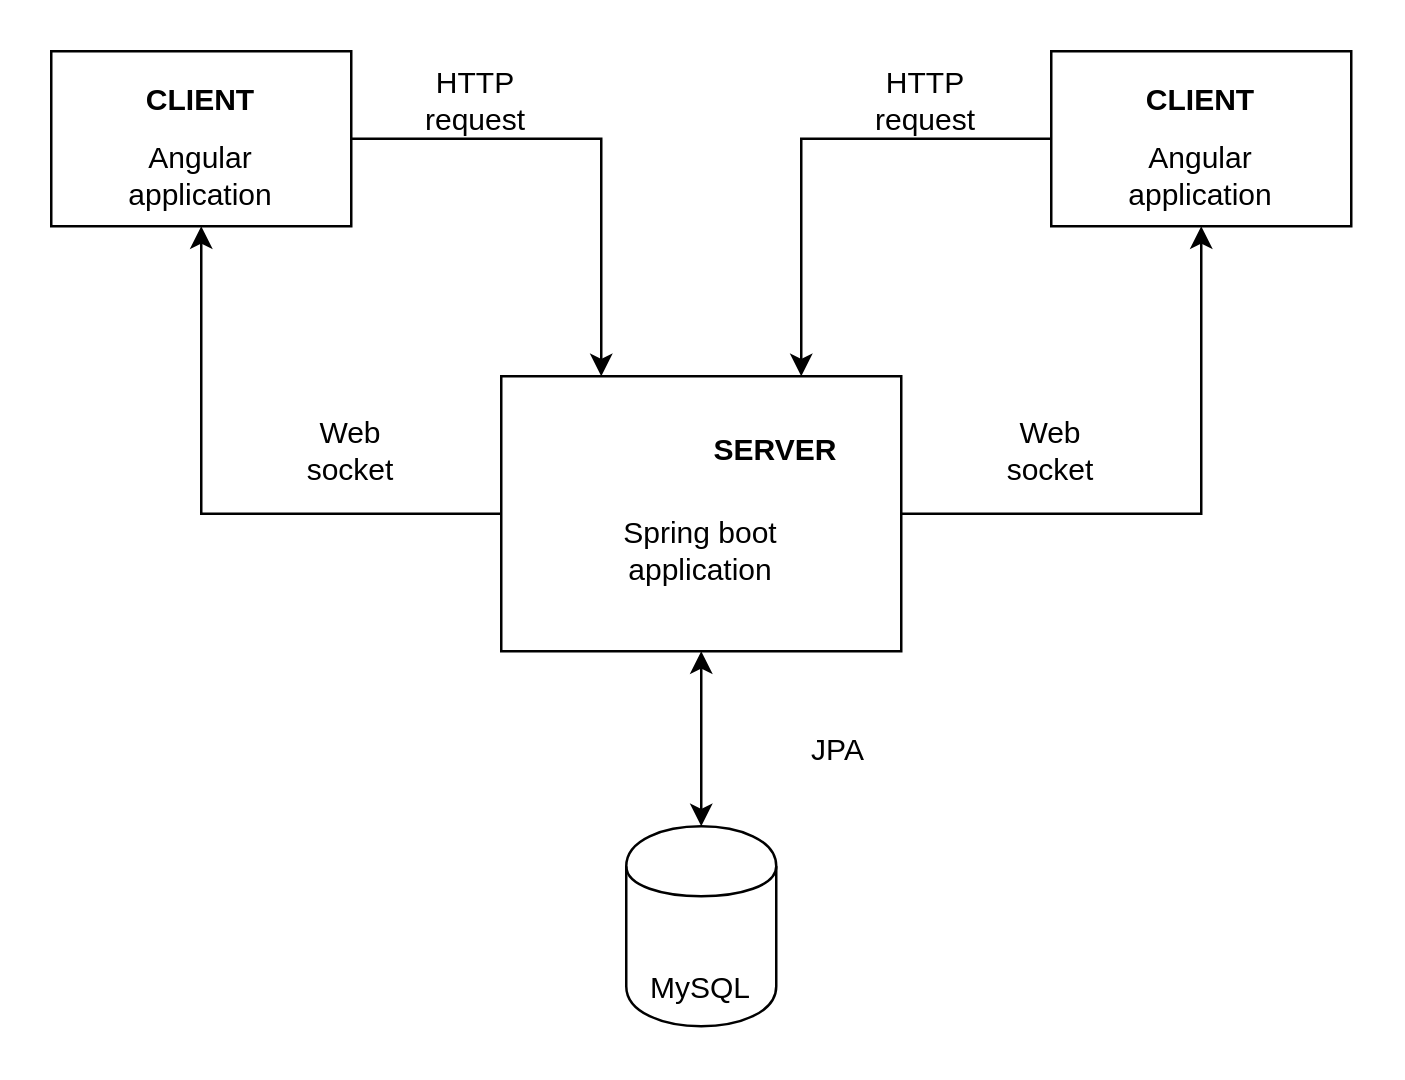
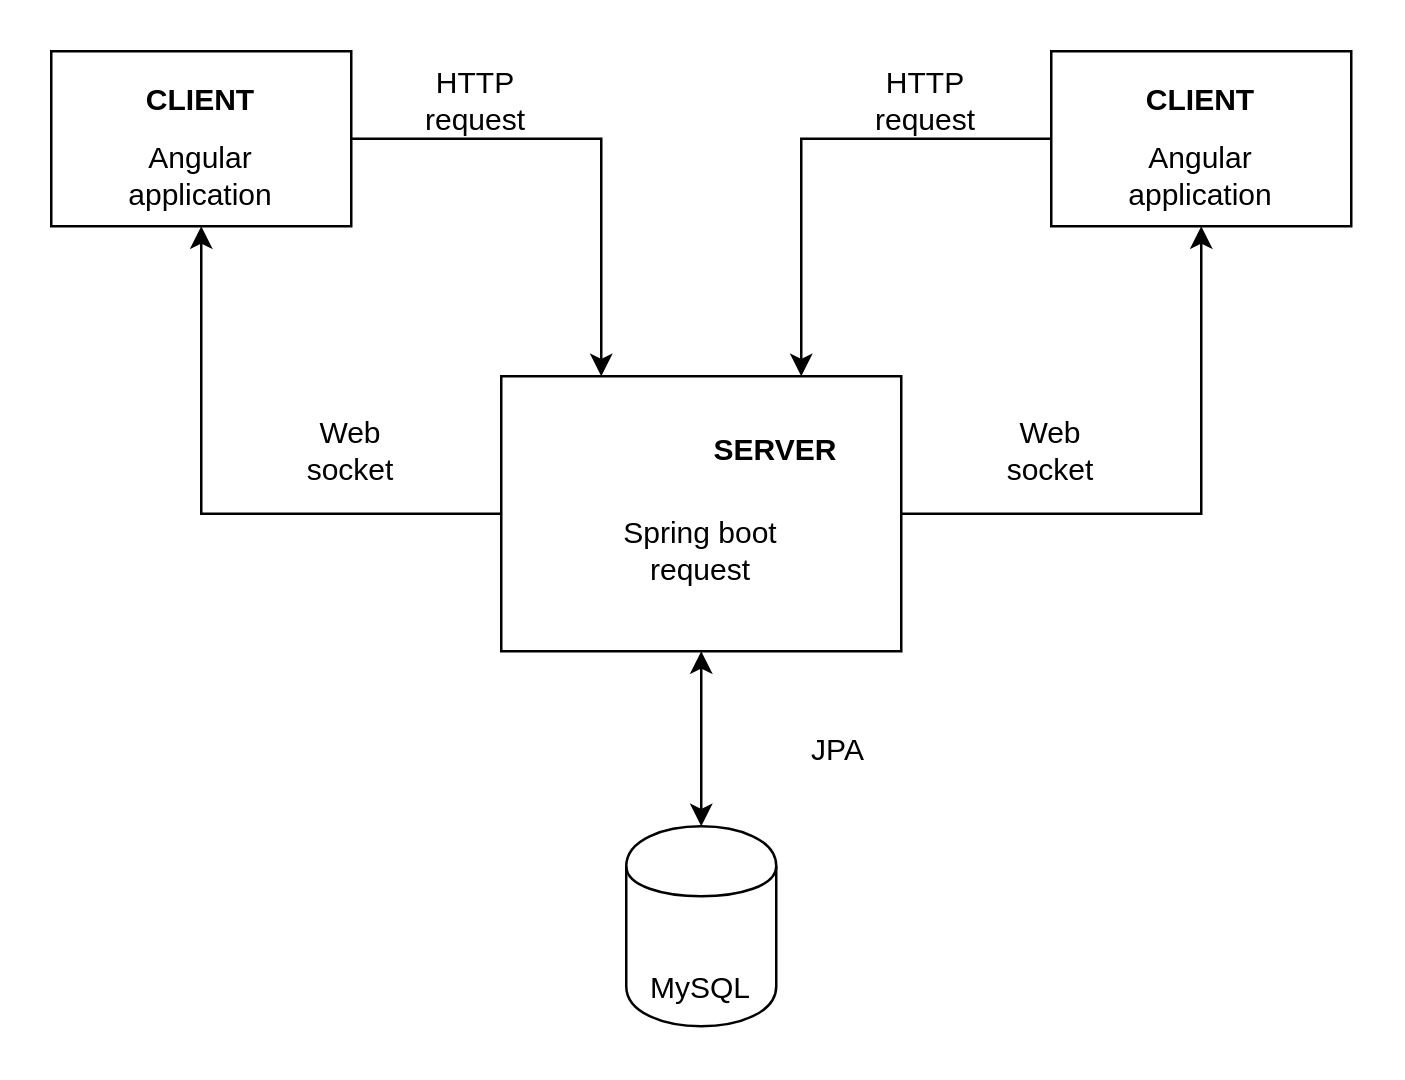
(701, 551) -> (701, 551)
